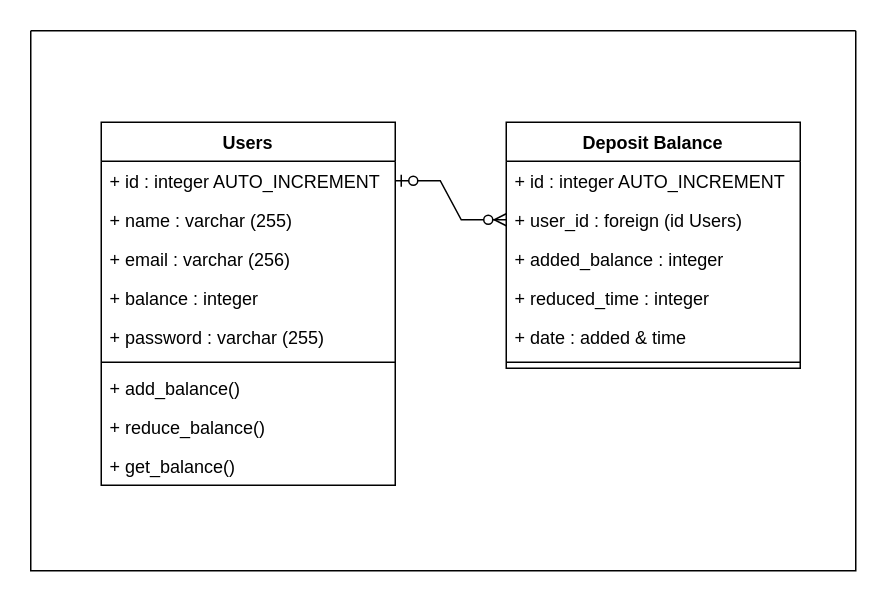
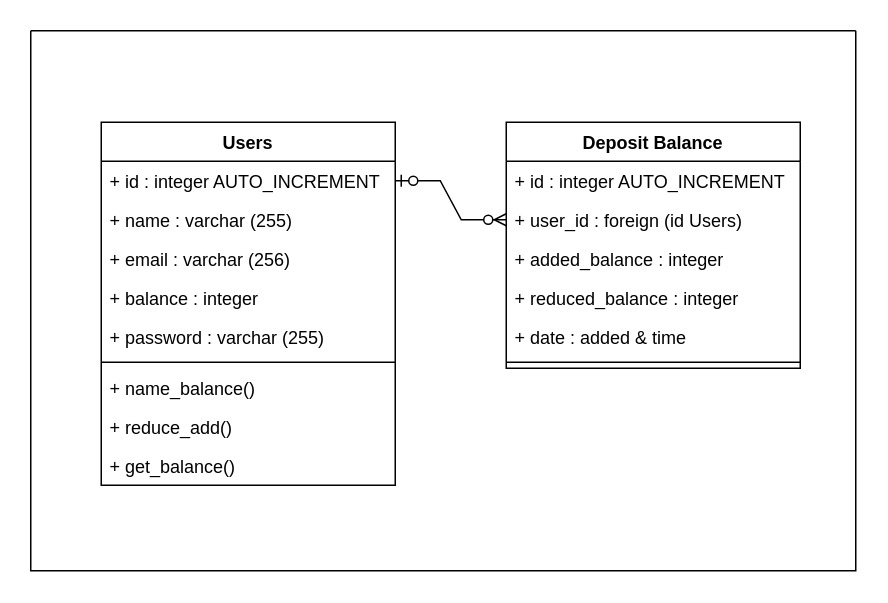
(621, 299) -> (637, 299)
(180, 389) -> (185, 389)
(196, 428) -> (178, 428)
